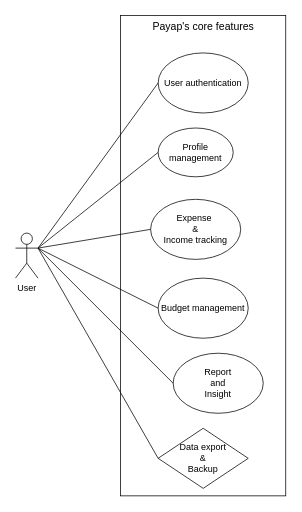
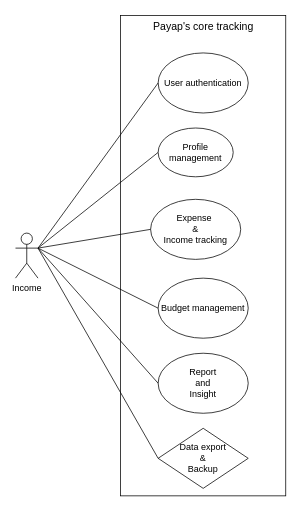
(203, 27) -> (203, 27)
(27, 289) -> (27, 289)
(218, 383) -> (203, 383)
